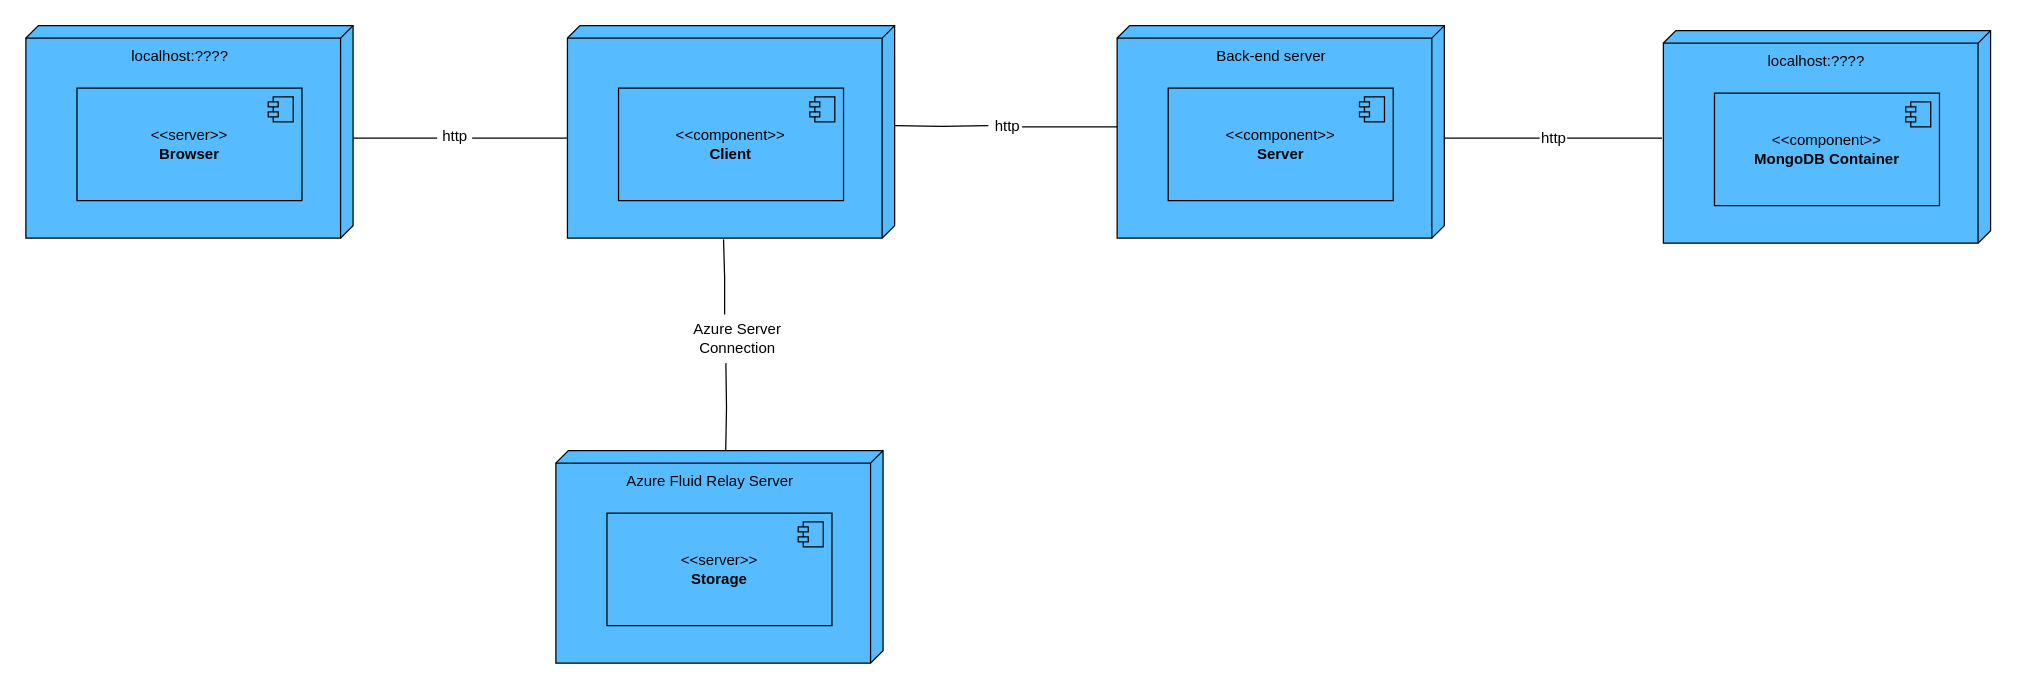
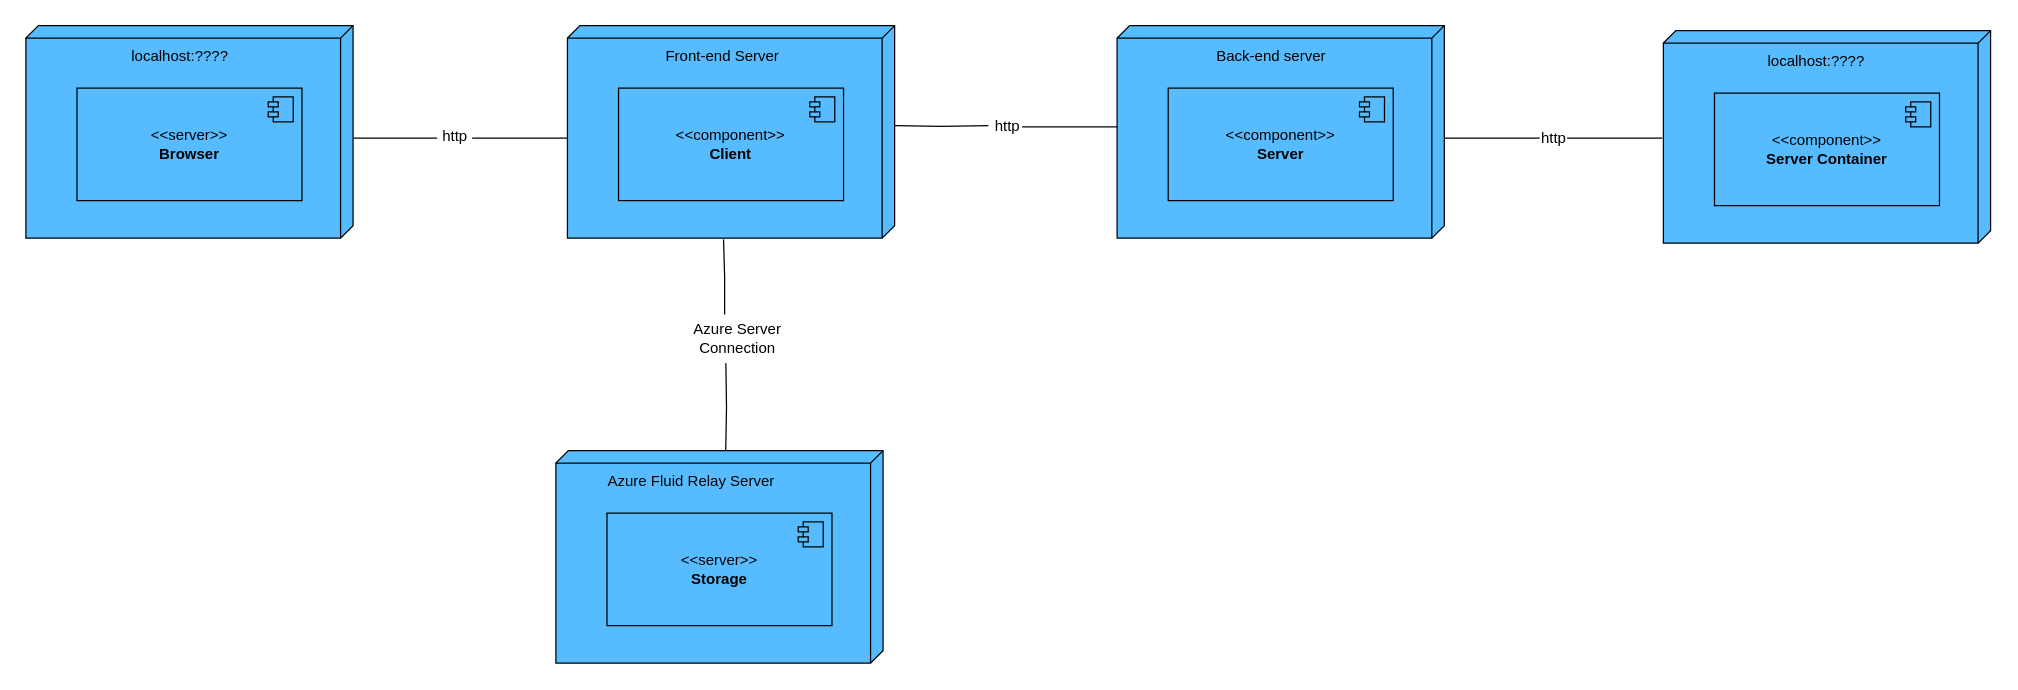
none -> (721, 57)
(1827, 149) -> (1827, 149)
(710, 482) -> (691, 482)
